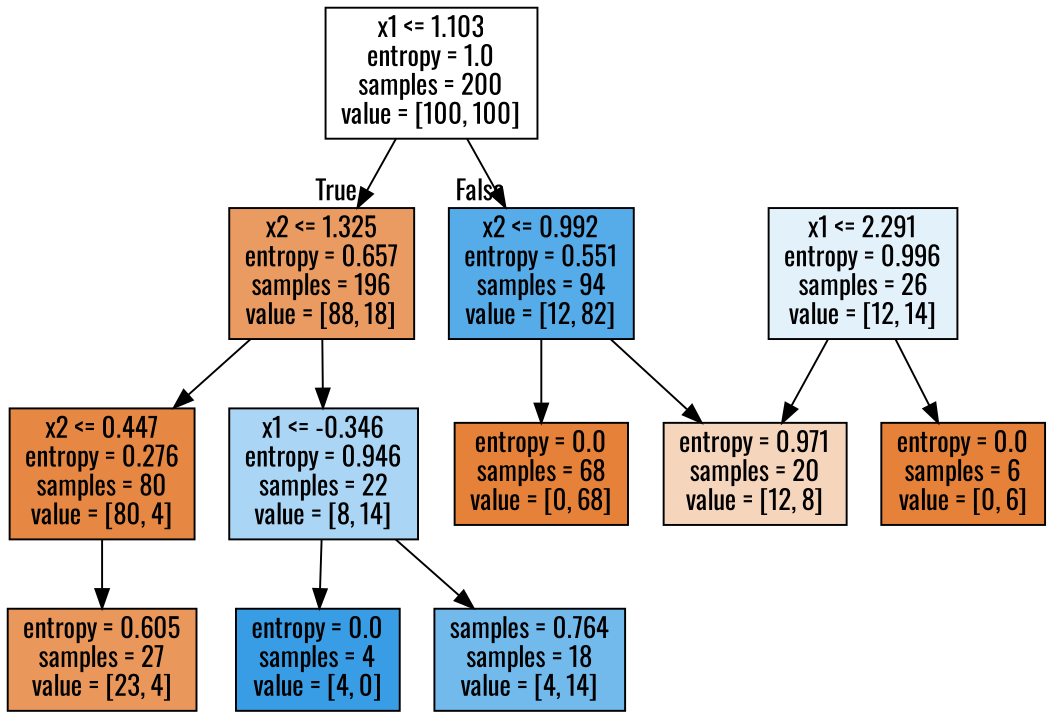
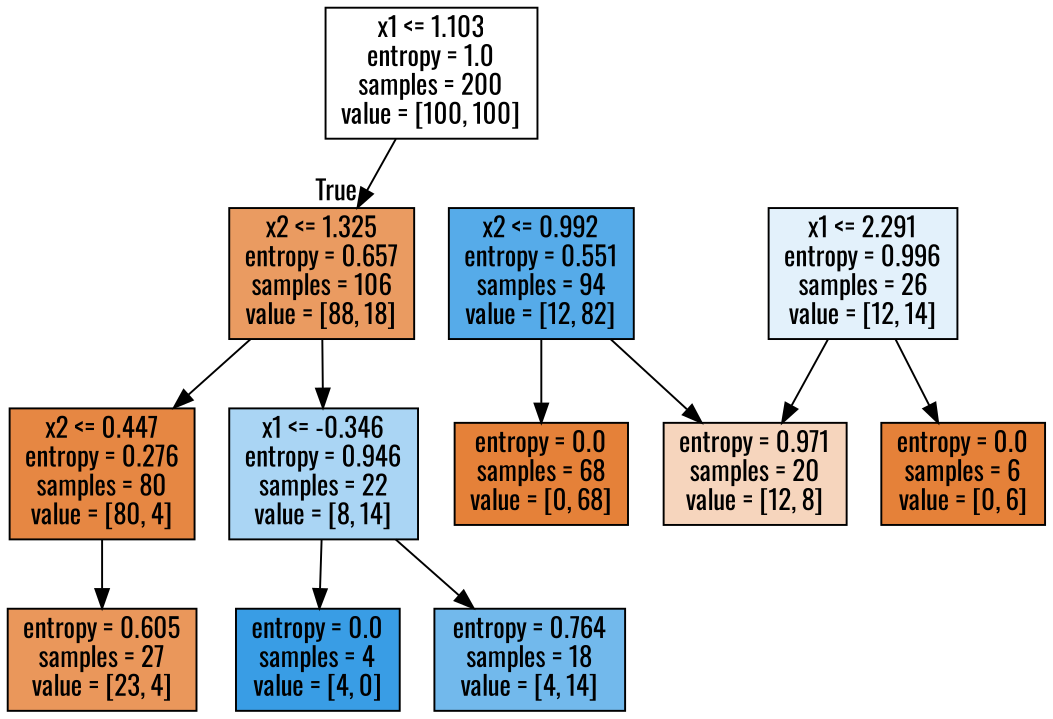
(482, 165) -> none
(322, 274) -> (322, 274)
(530, 660) -> (530, 660)
